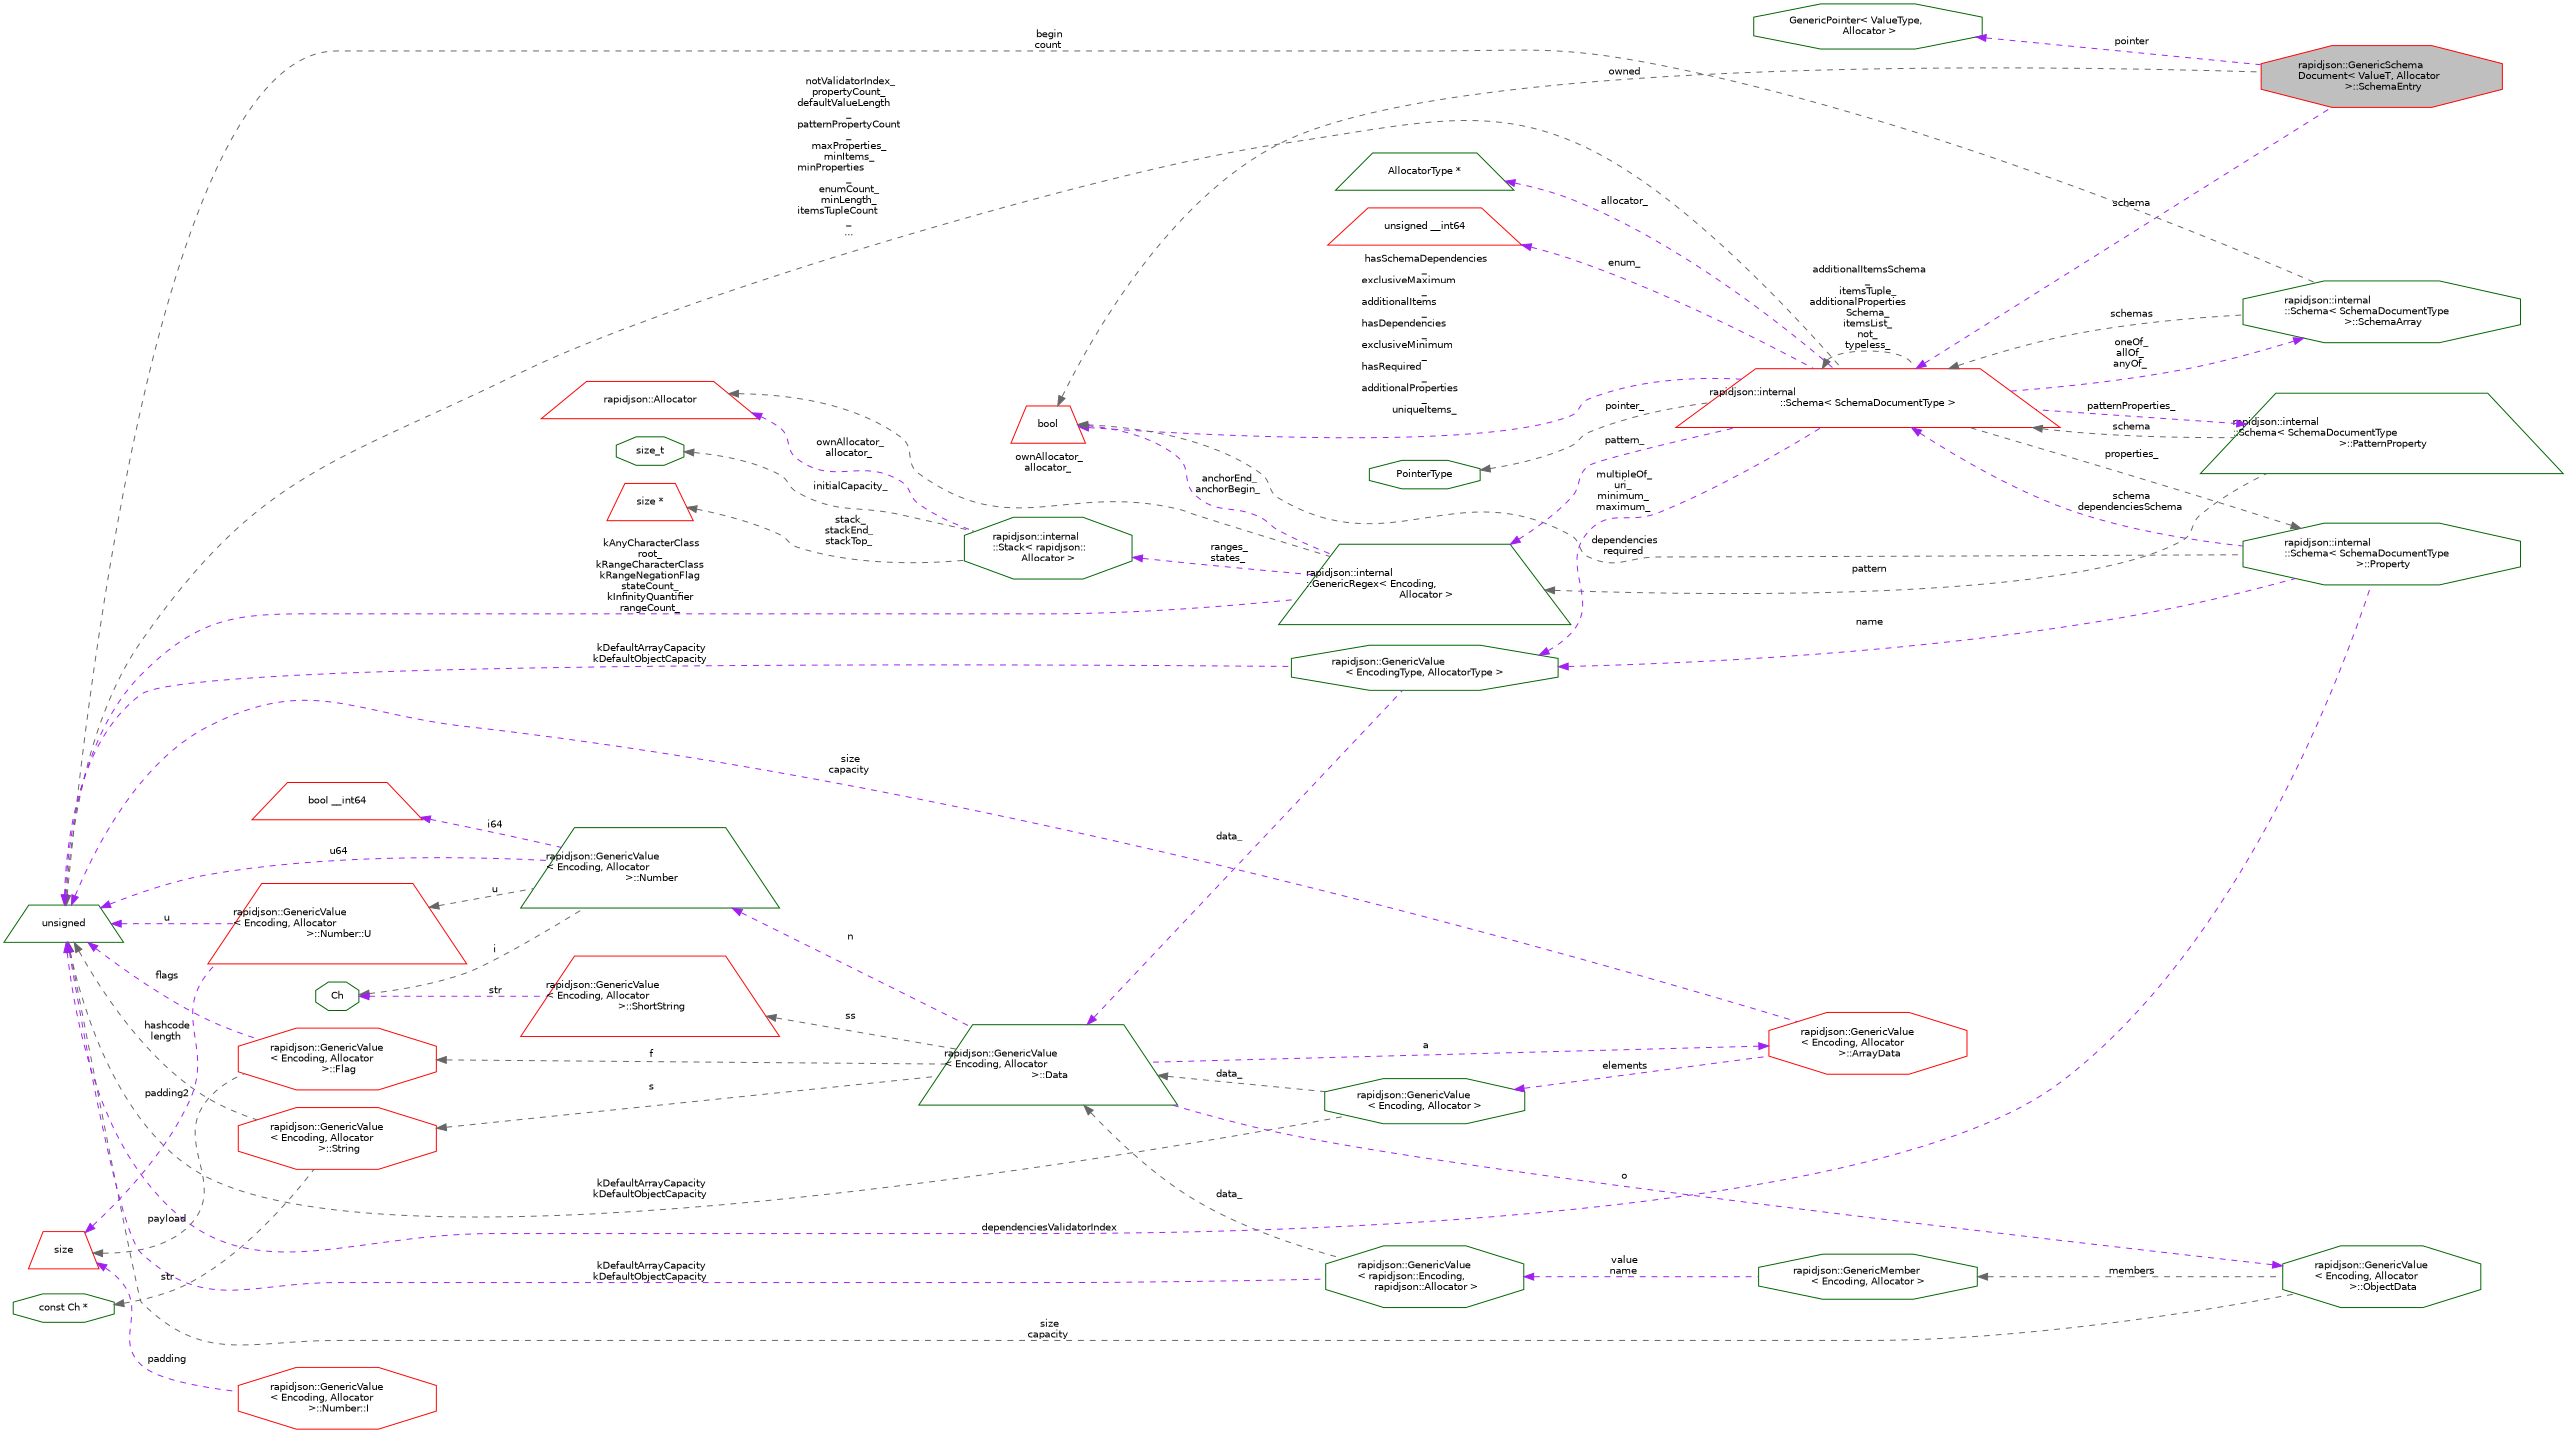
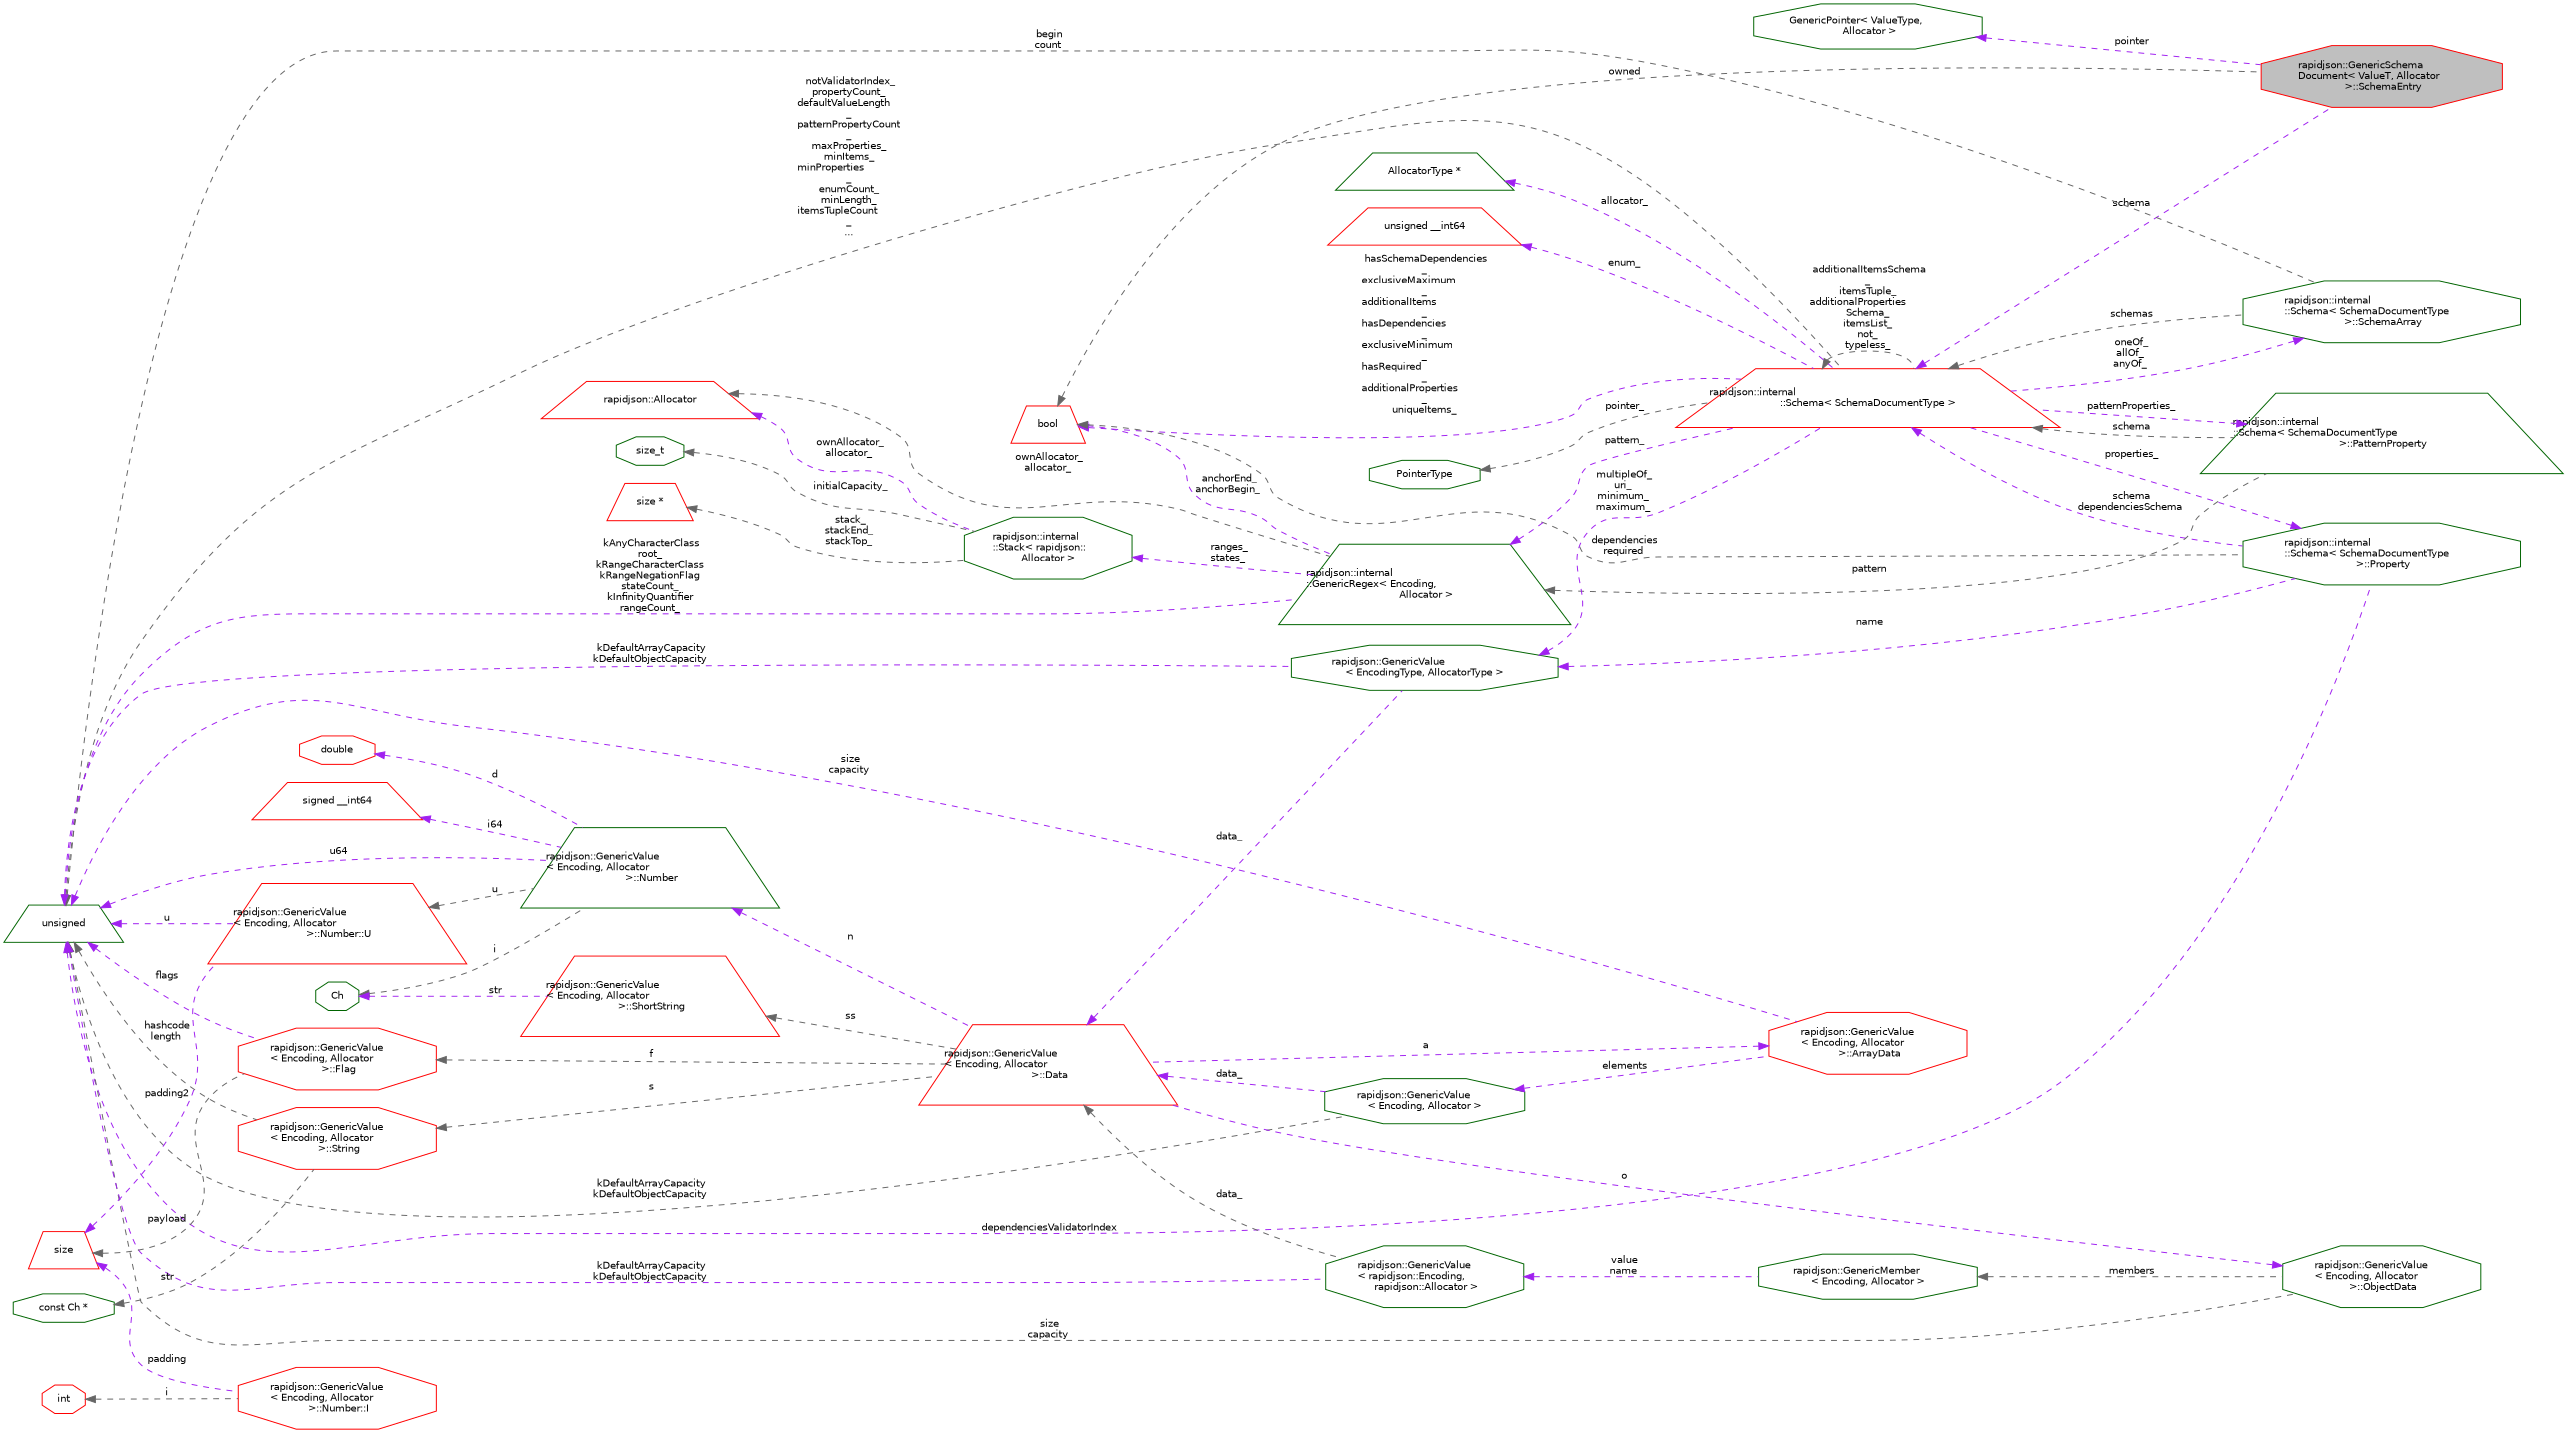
(2131, 475) -> (2131, 475)
none -> (337, 750)
(337, 801) -> (337, 801)
(1048, 1065) -> (1048, 1065)
(1247, 1084) -> (1247, 1084)
none -> (64, 1399)
